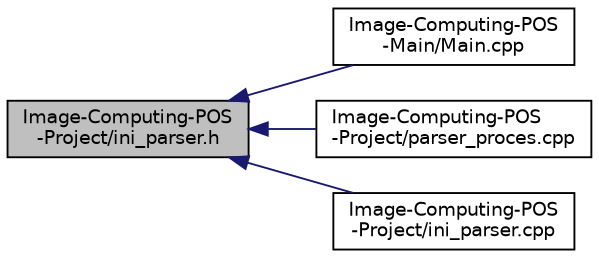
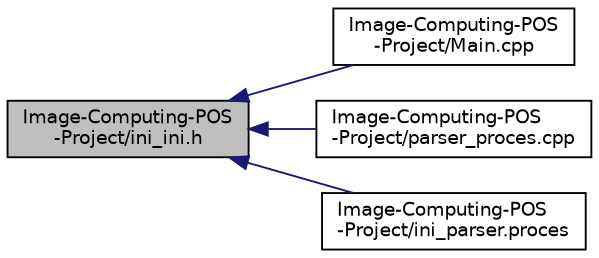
(454, 37) -> (454, 37)
(128, 129) -> (128, 129)
(454, 221) -> (454, 221)
